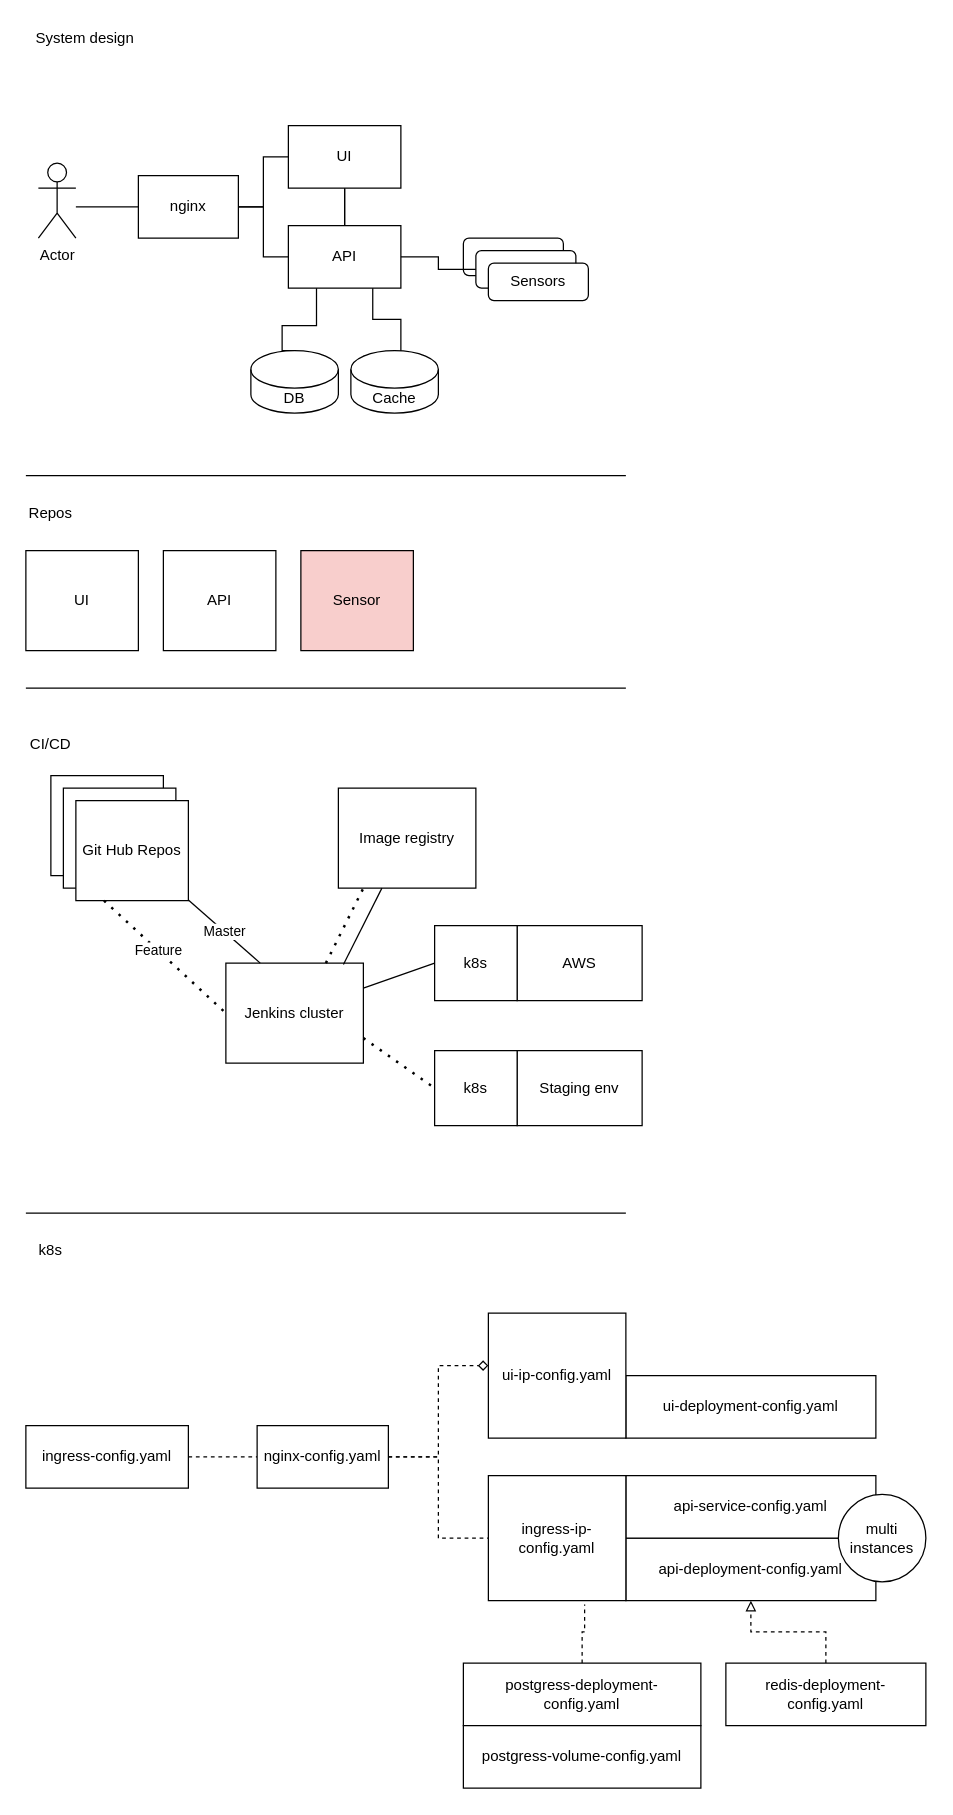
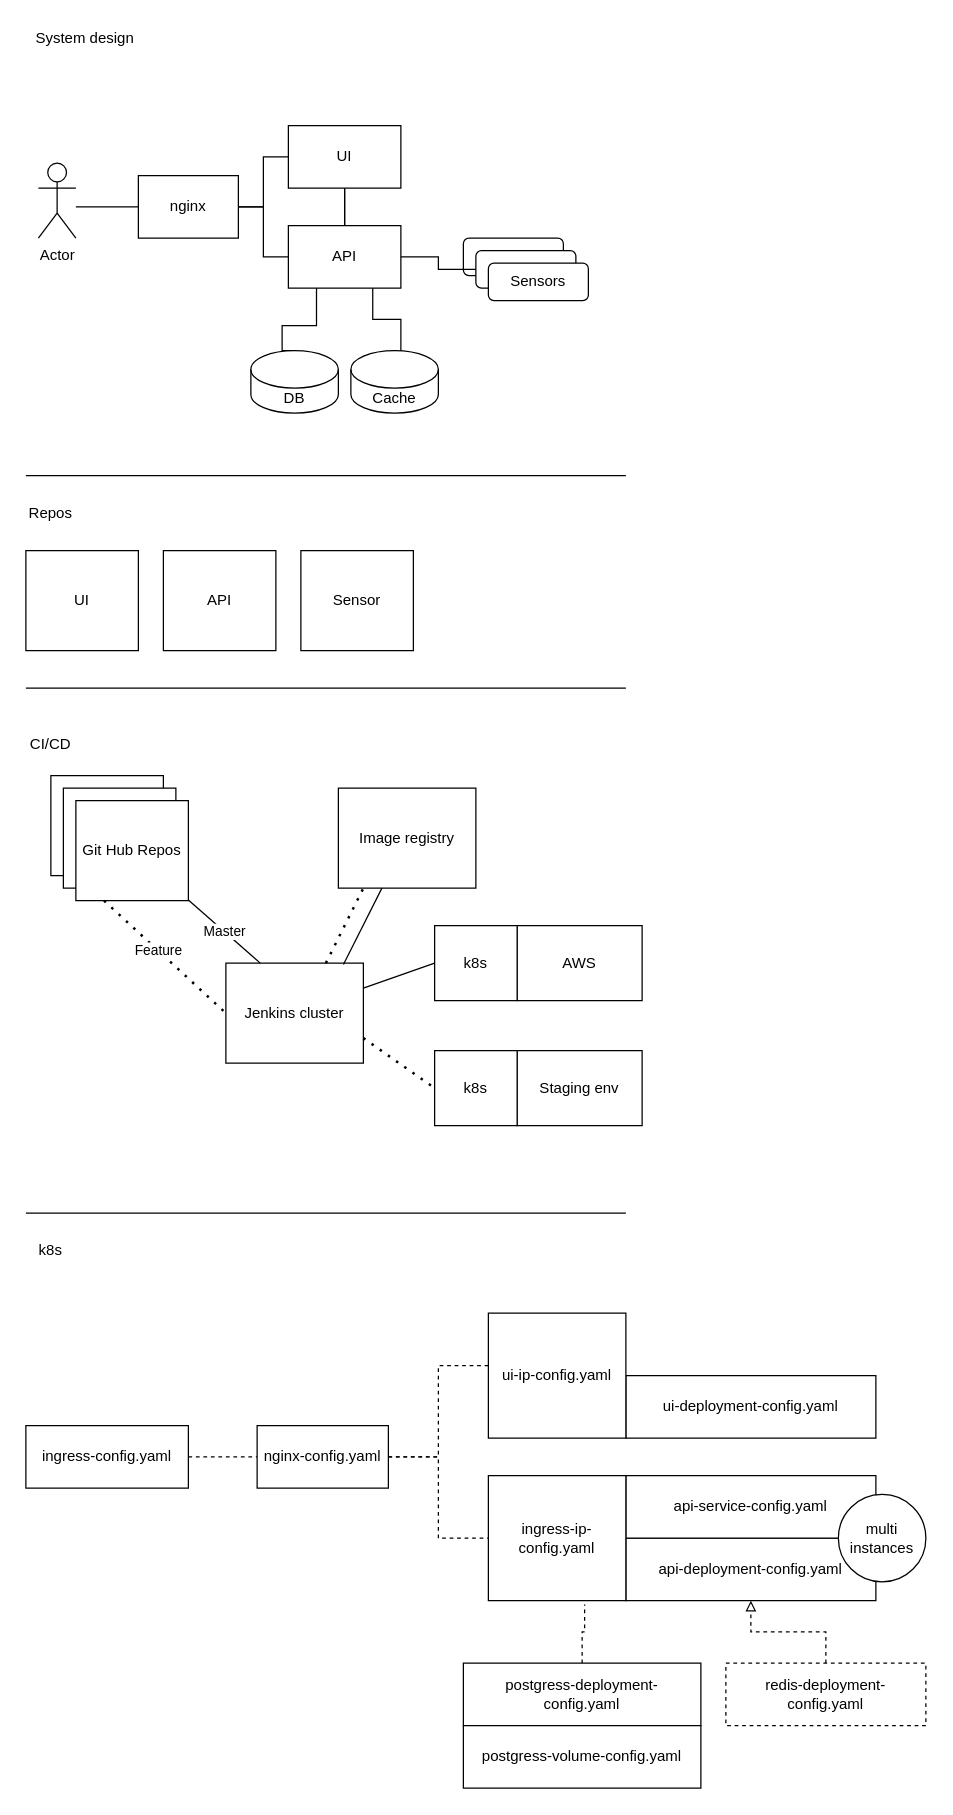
(357, 601) -> (357, 601)
(477, 1366) -> (482, 1366)
(826, 1694) -> (826, 1694)
